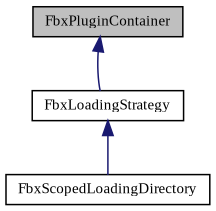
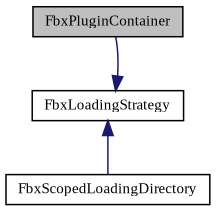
(98, 71) -> (118, 56)
